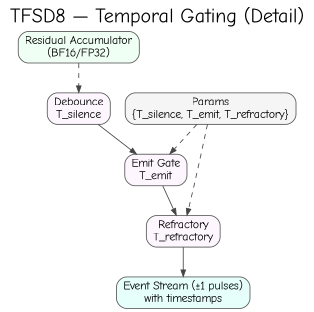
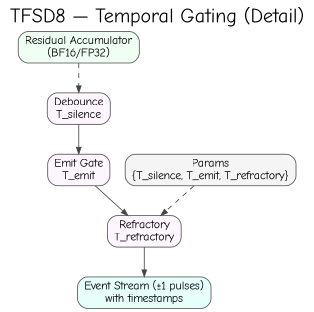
(186, 137) -> none
